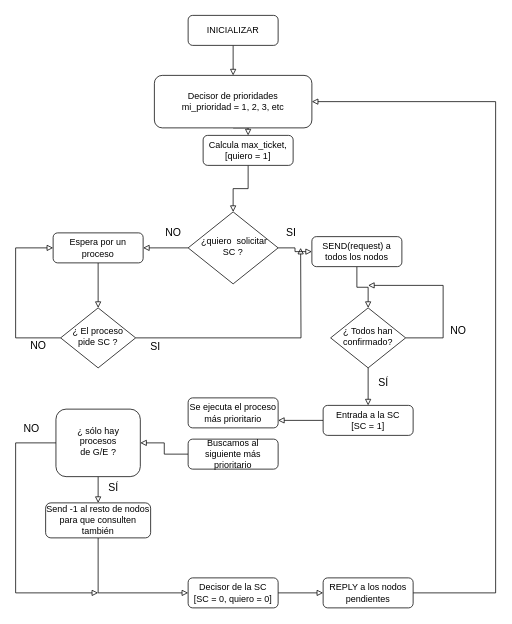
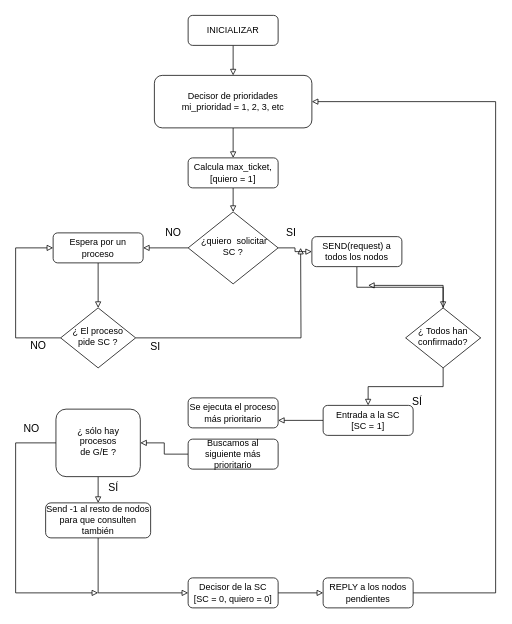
(248, 150) -> (233, 173)
(368, 338) -> (443, 338)
